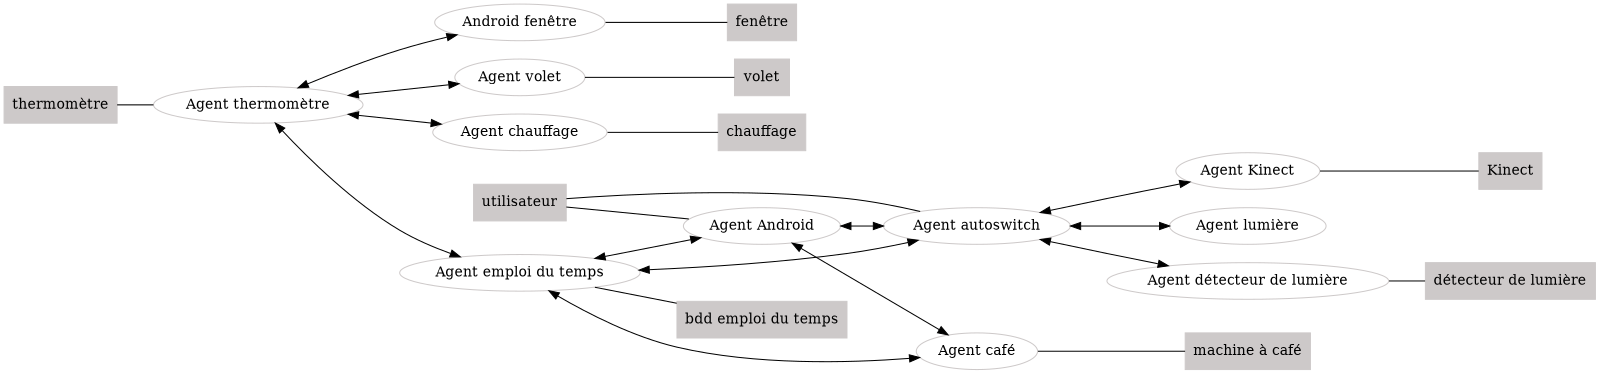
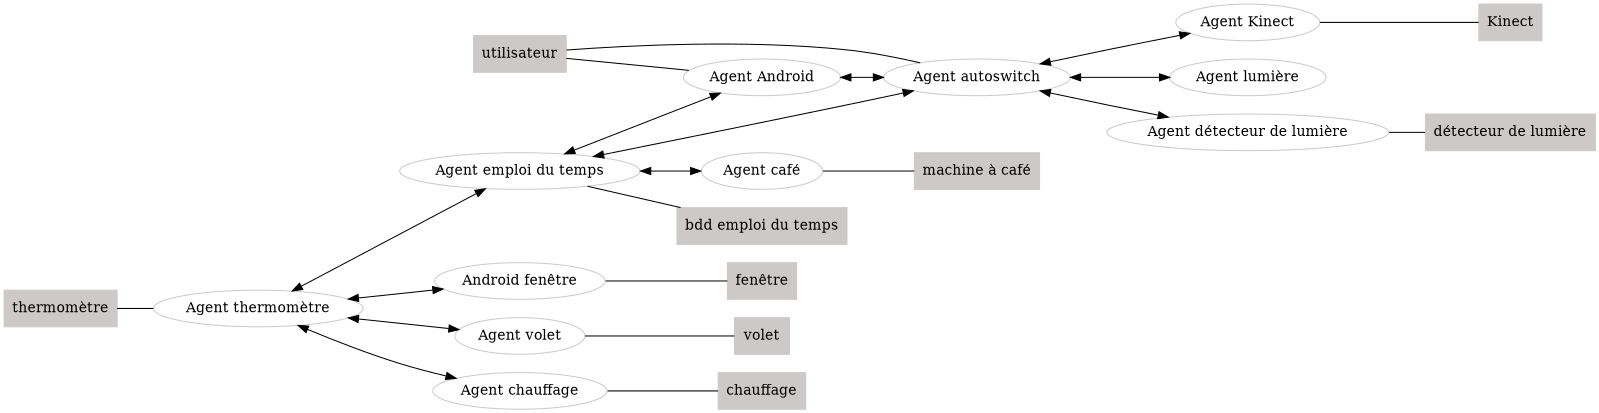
(870, 289) -> none
